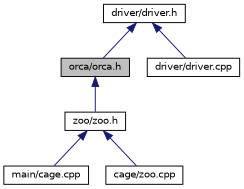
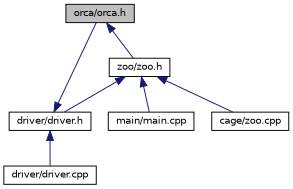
none -> (91, 97)
(46, 175) -> (151, 121)
